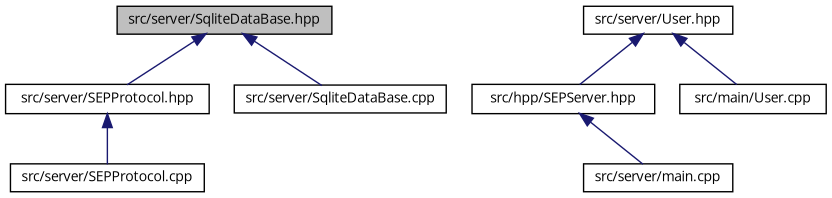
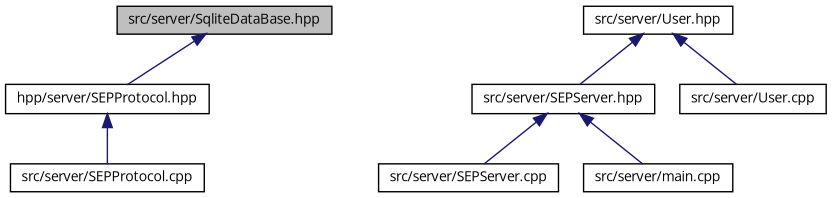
(107, 99) -> (107, 99)
(340, 99) -> none
(563, 99) -> (563, 99)
(753, 99) -> (753, 99)
none -> (469, 178)
